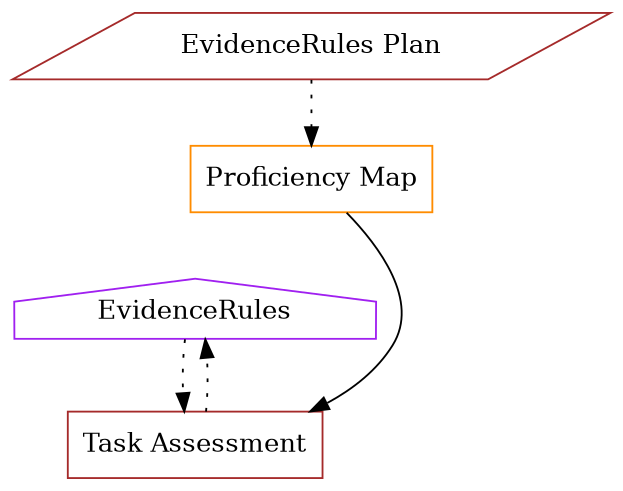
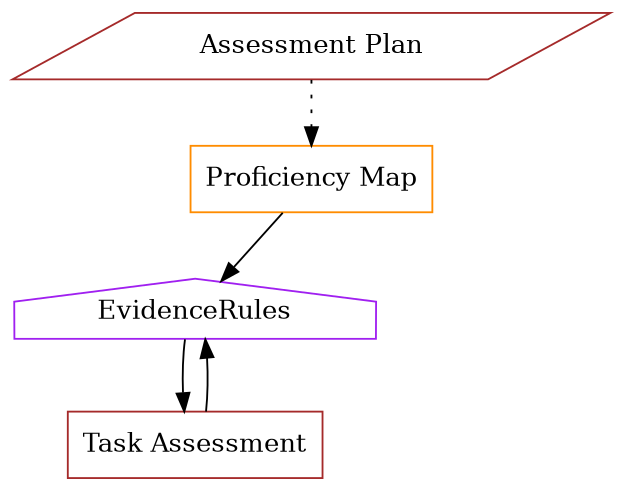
(311, 46) -> (311, 46)
(401, 315) -> (258, 240)
(183, 366) -> (183, 366)
(208, 385) -> (208, 385)
